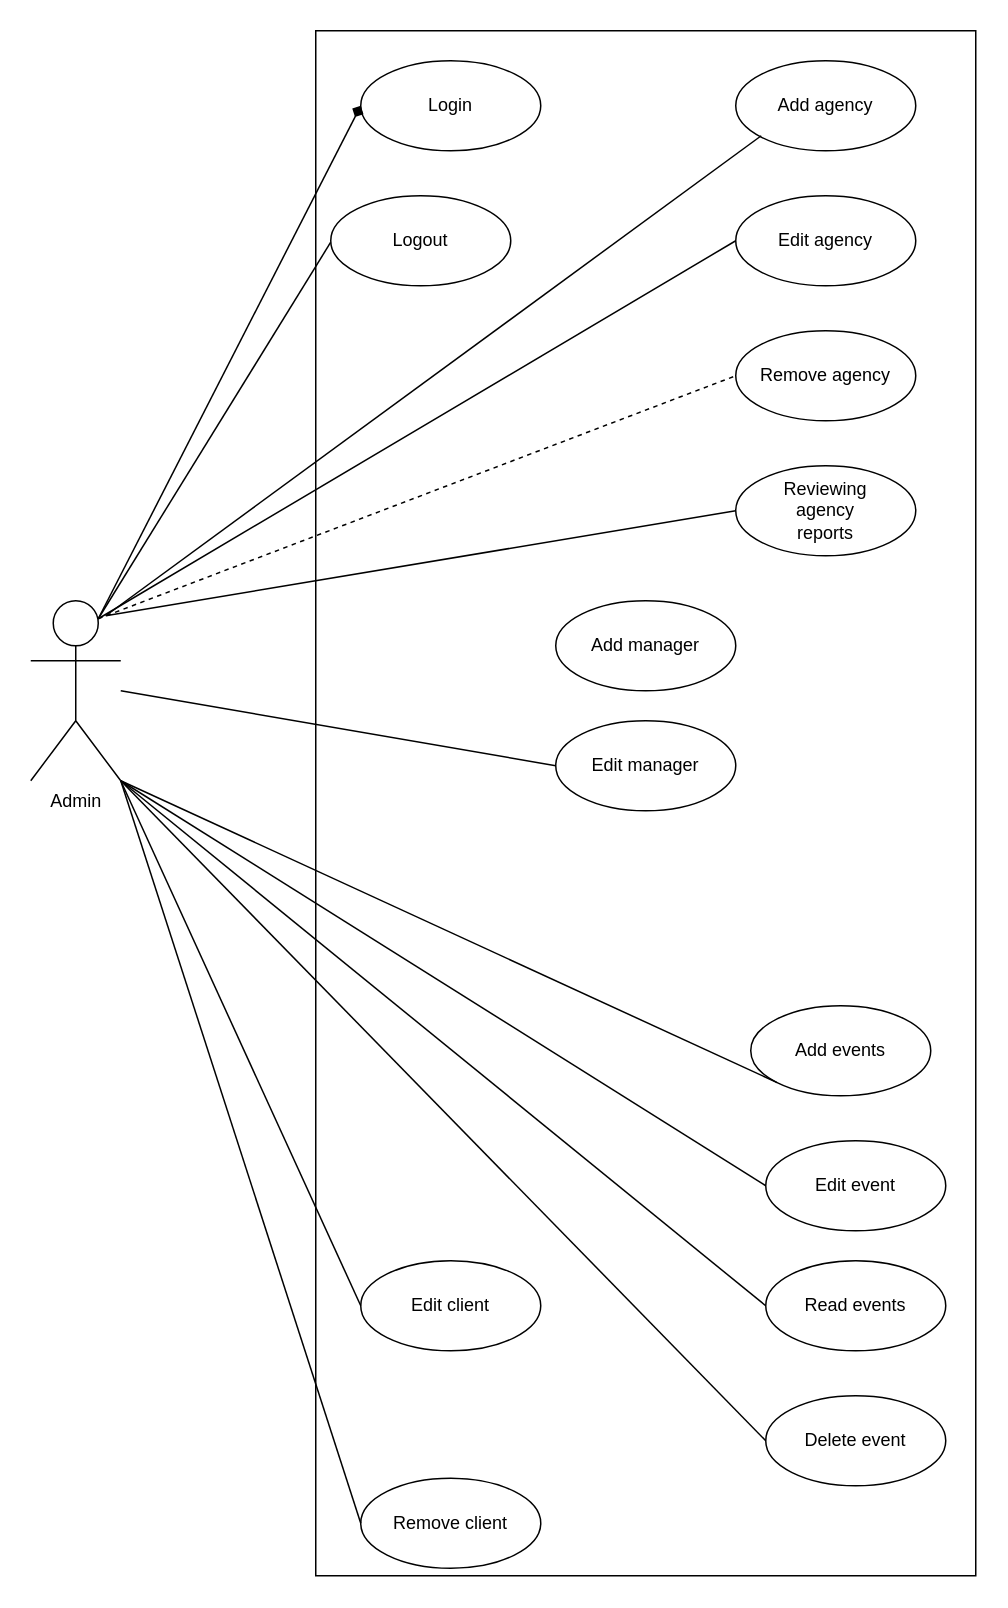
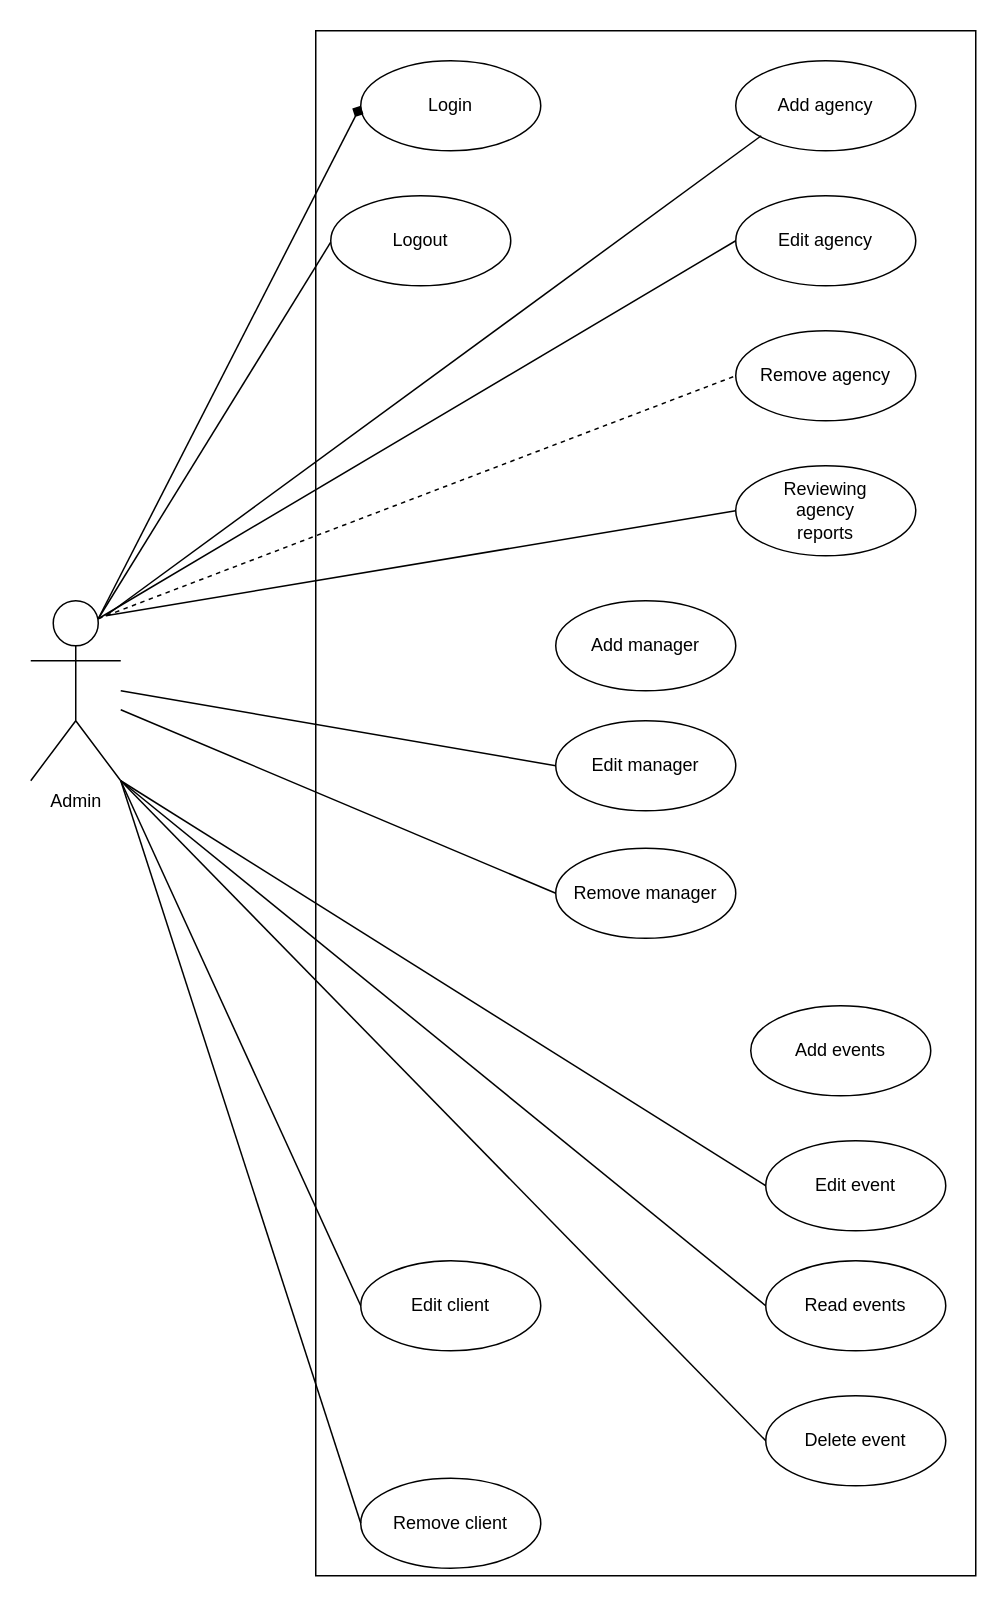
none -> (338, 801)
none -> (646, 893)
(457, 935) -> none
